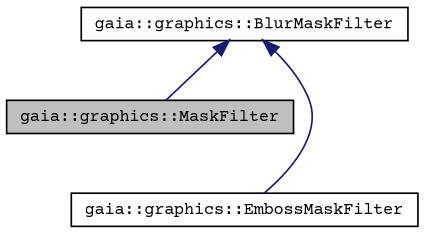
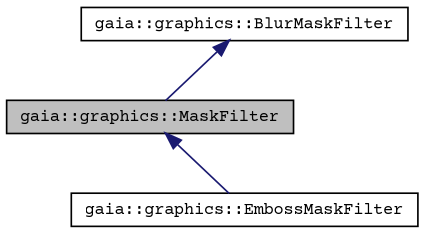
(311, 125) -> (203, 169)
